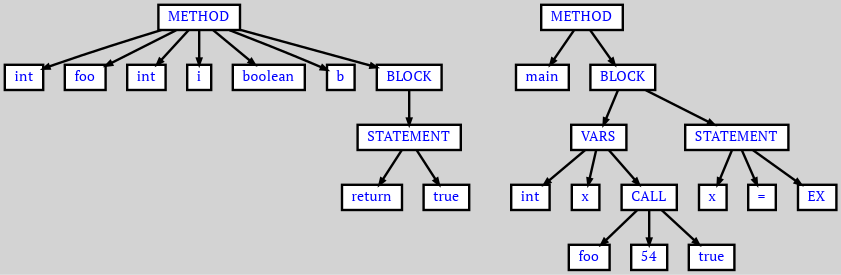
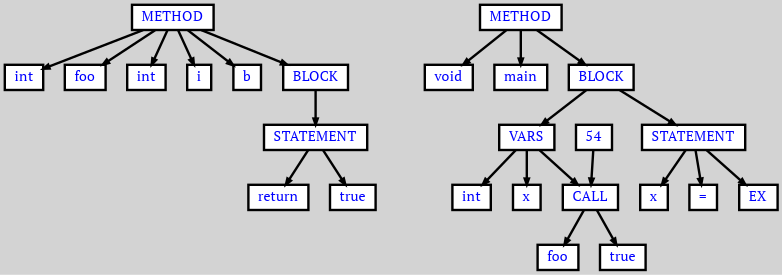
(269, 77) -> none
none -> (449, 77)
(649, 224) -> (592, 164)
